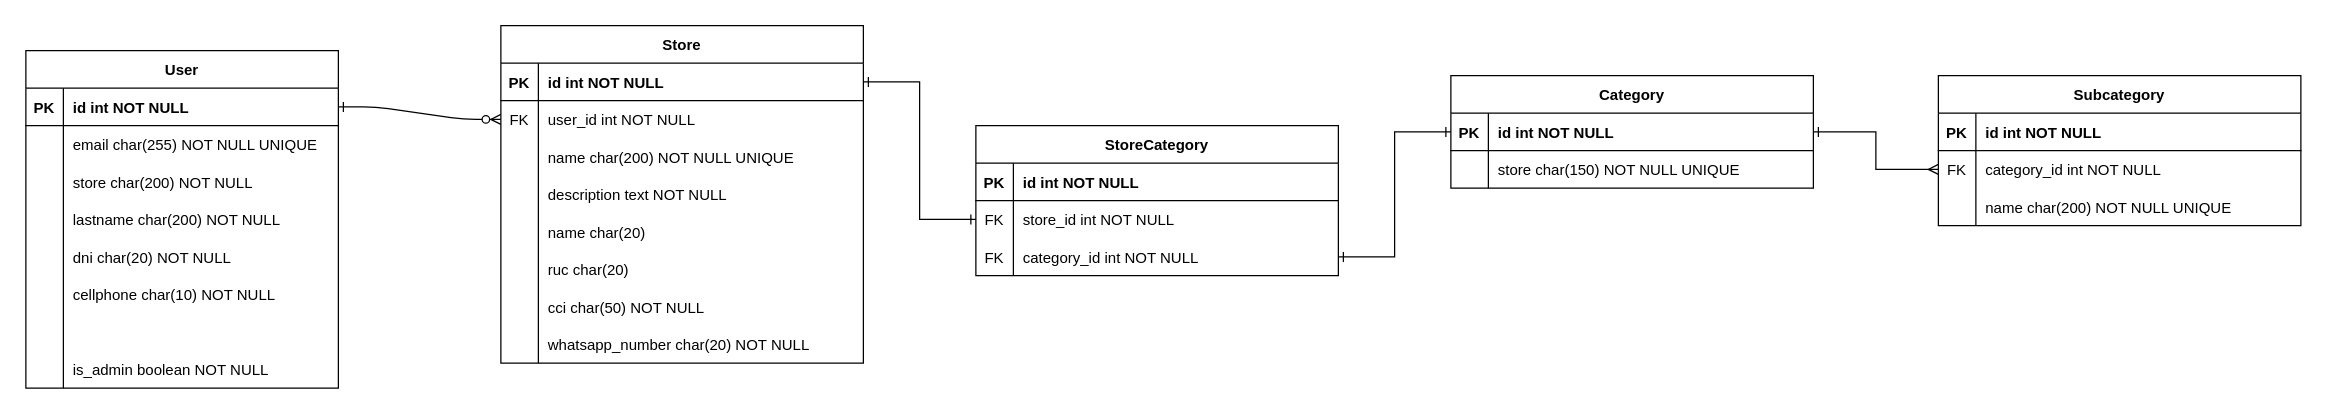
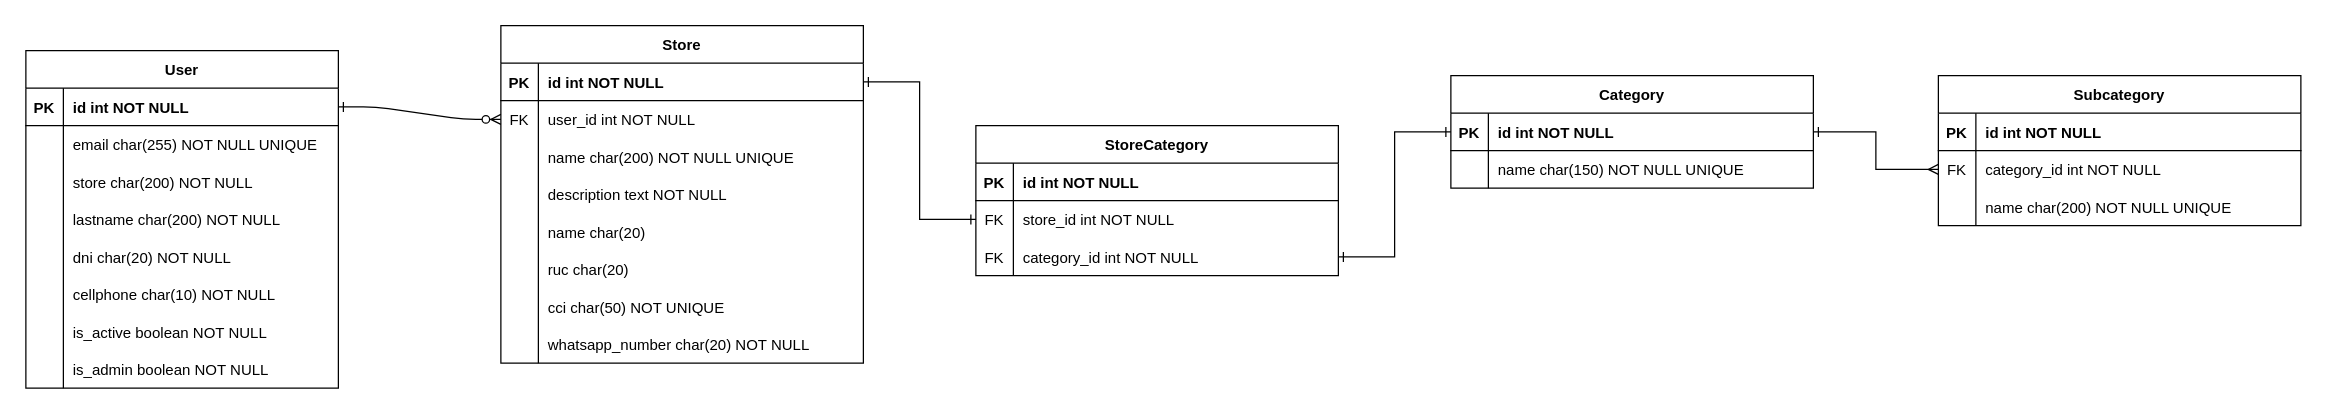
(1620, 170) -> (1616, 170)
(628, 308) -> (636, 308)
none -> (201, 332)
